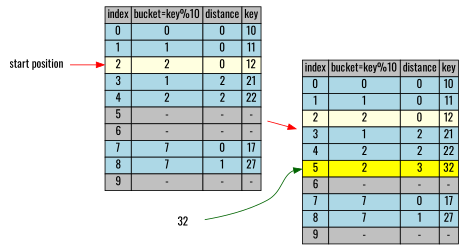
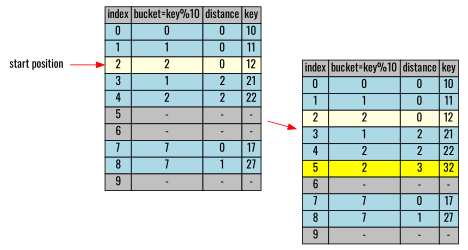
(183, 222) -> none
